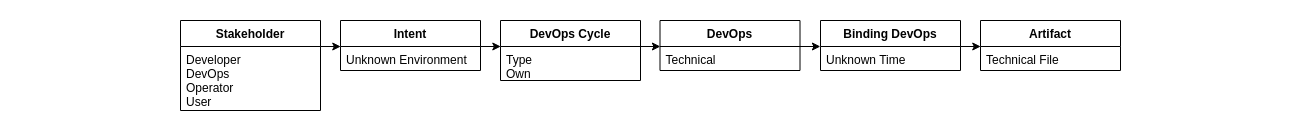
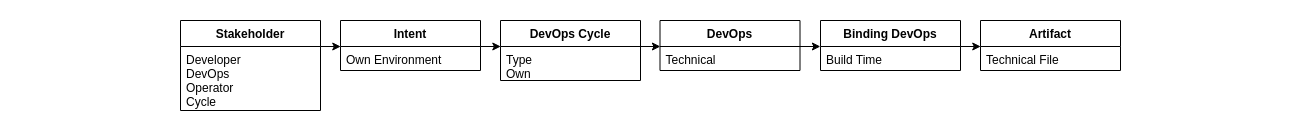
(215, 60) -> (215, 60)
(407, 60) -> (393, 60)
(863, 60) -> (853, 60)
